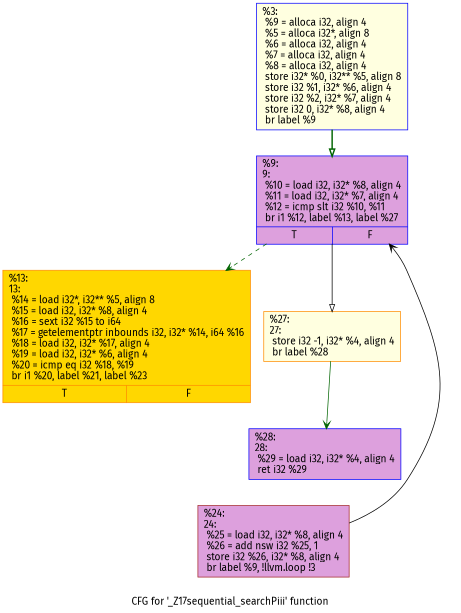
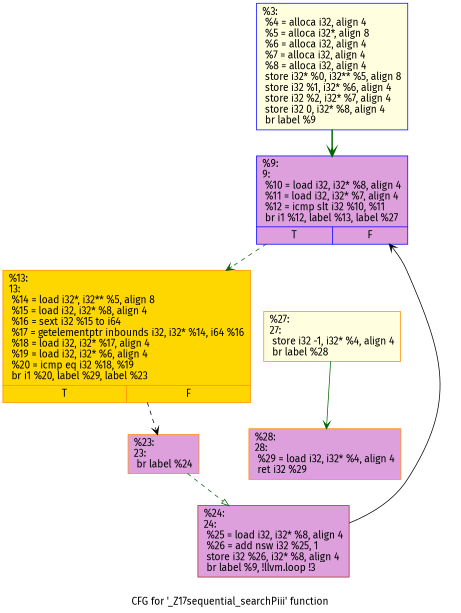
(315, 23) -> (315, 23)
(332, 139) -> (332, 139)
(332, 274) -> none
(78, 376) -> (79, 376)
none -> (164, 454)
(325, 454) -> (325, 454)
